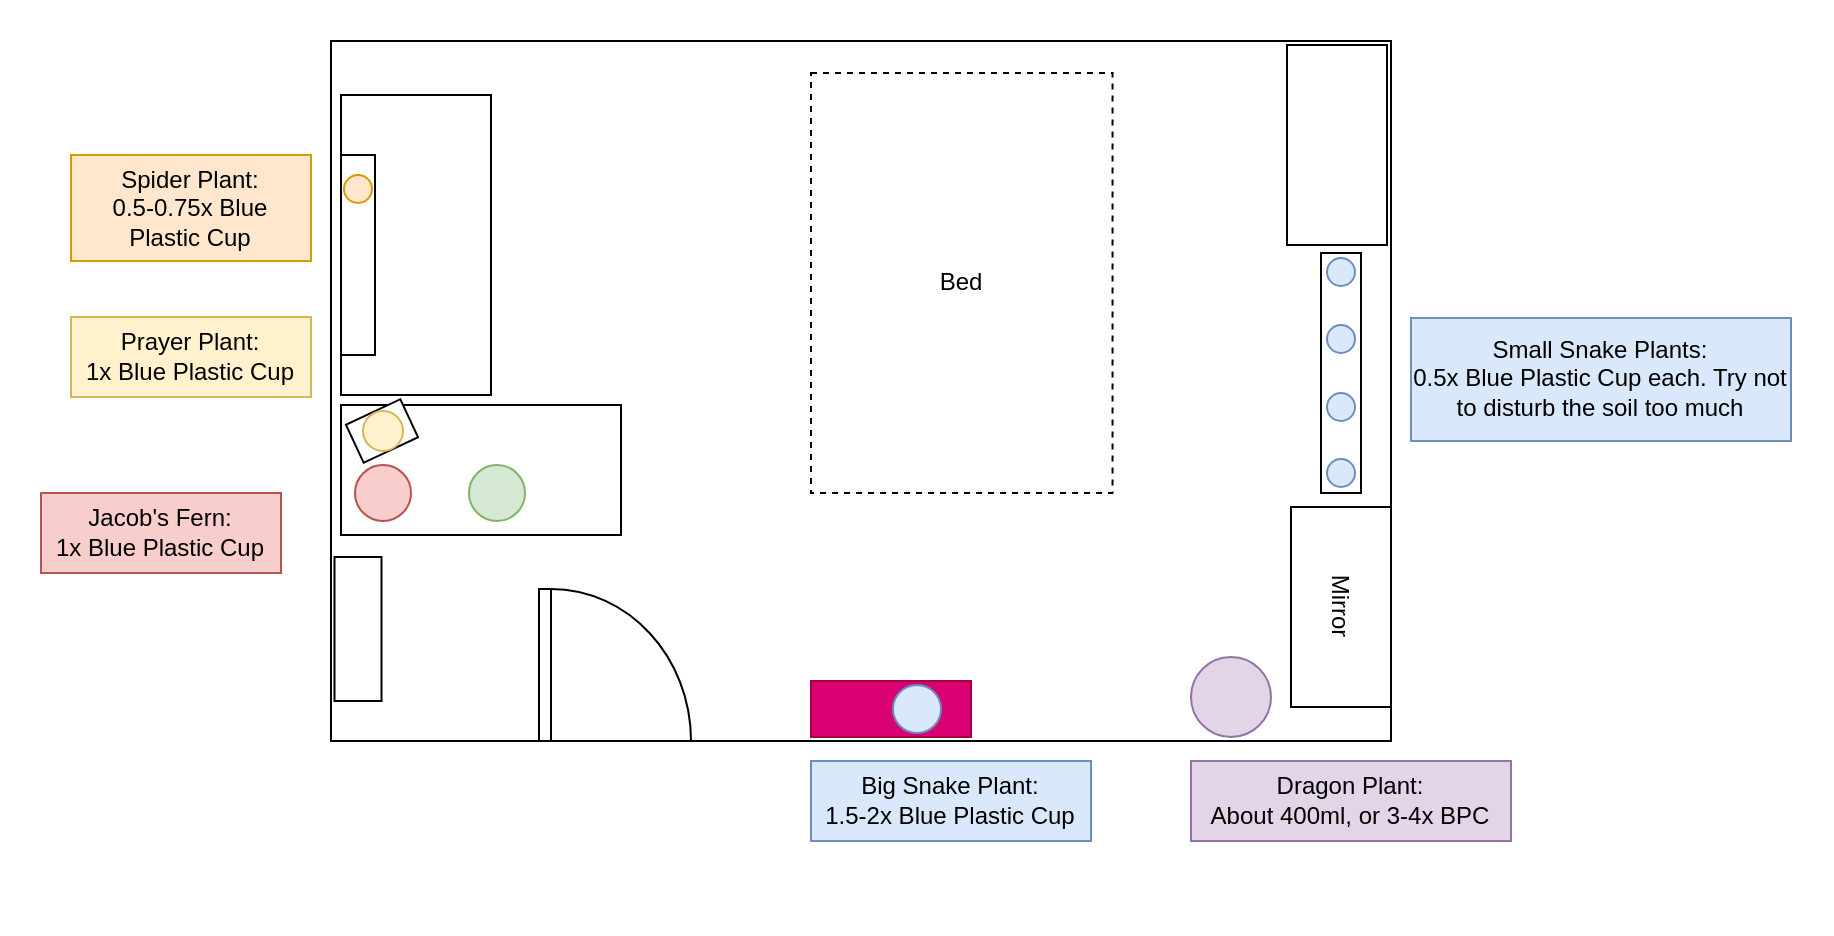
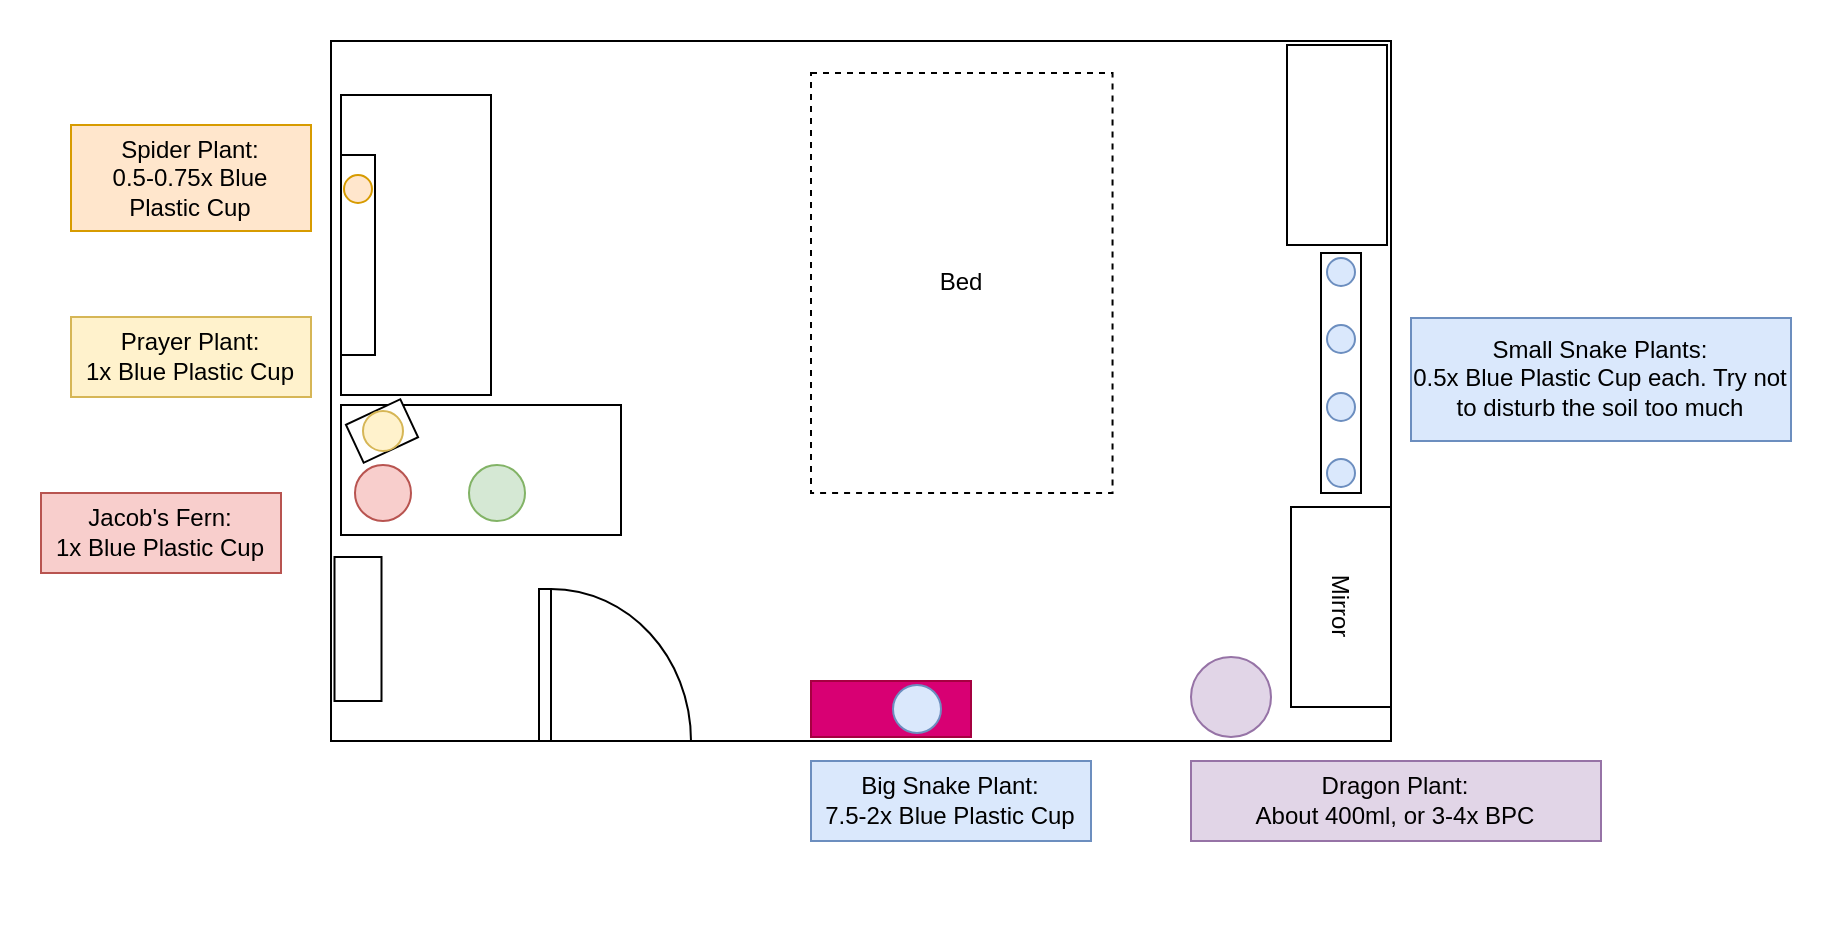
(191, 208) -> (191, 178)
(951, 801) -> (951, 801)
(1351, 801) -> (1396, 801)
